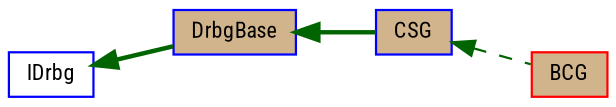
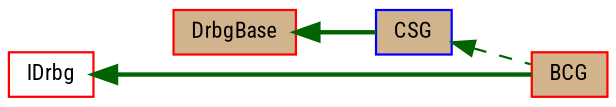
(235, 32) -> (235, 32)
(145, 53) -> (324, 75)
(51, 75) -> (51, 75)
